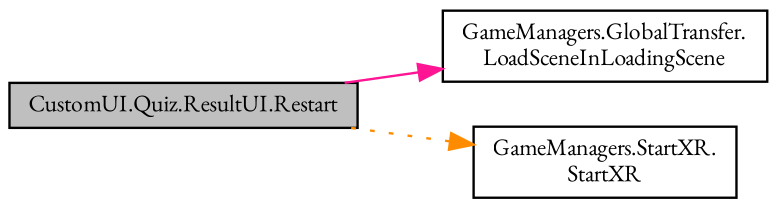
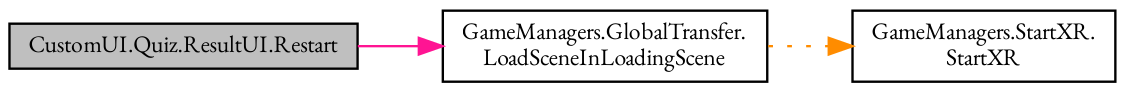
(400, 135) -> (798, 46)
